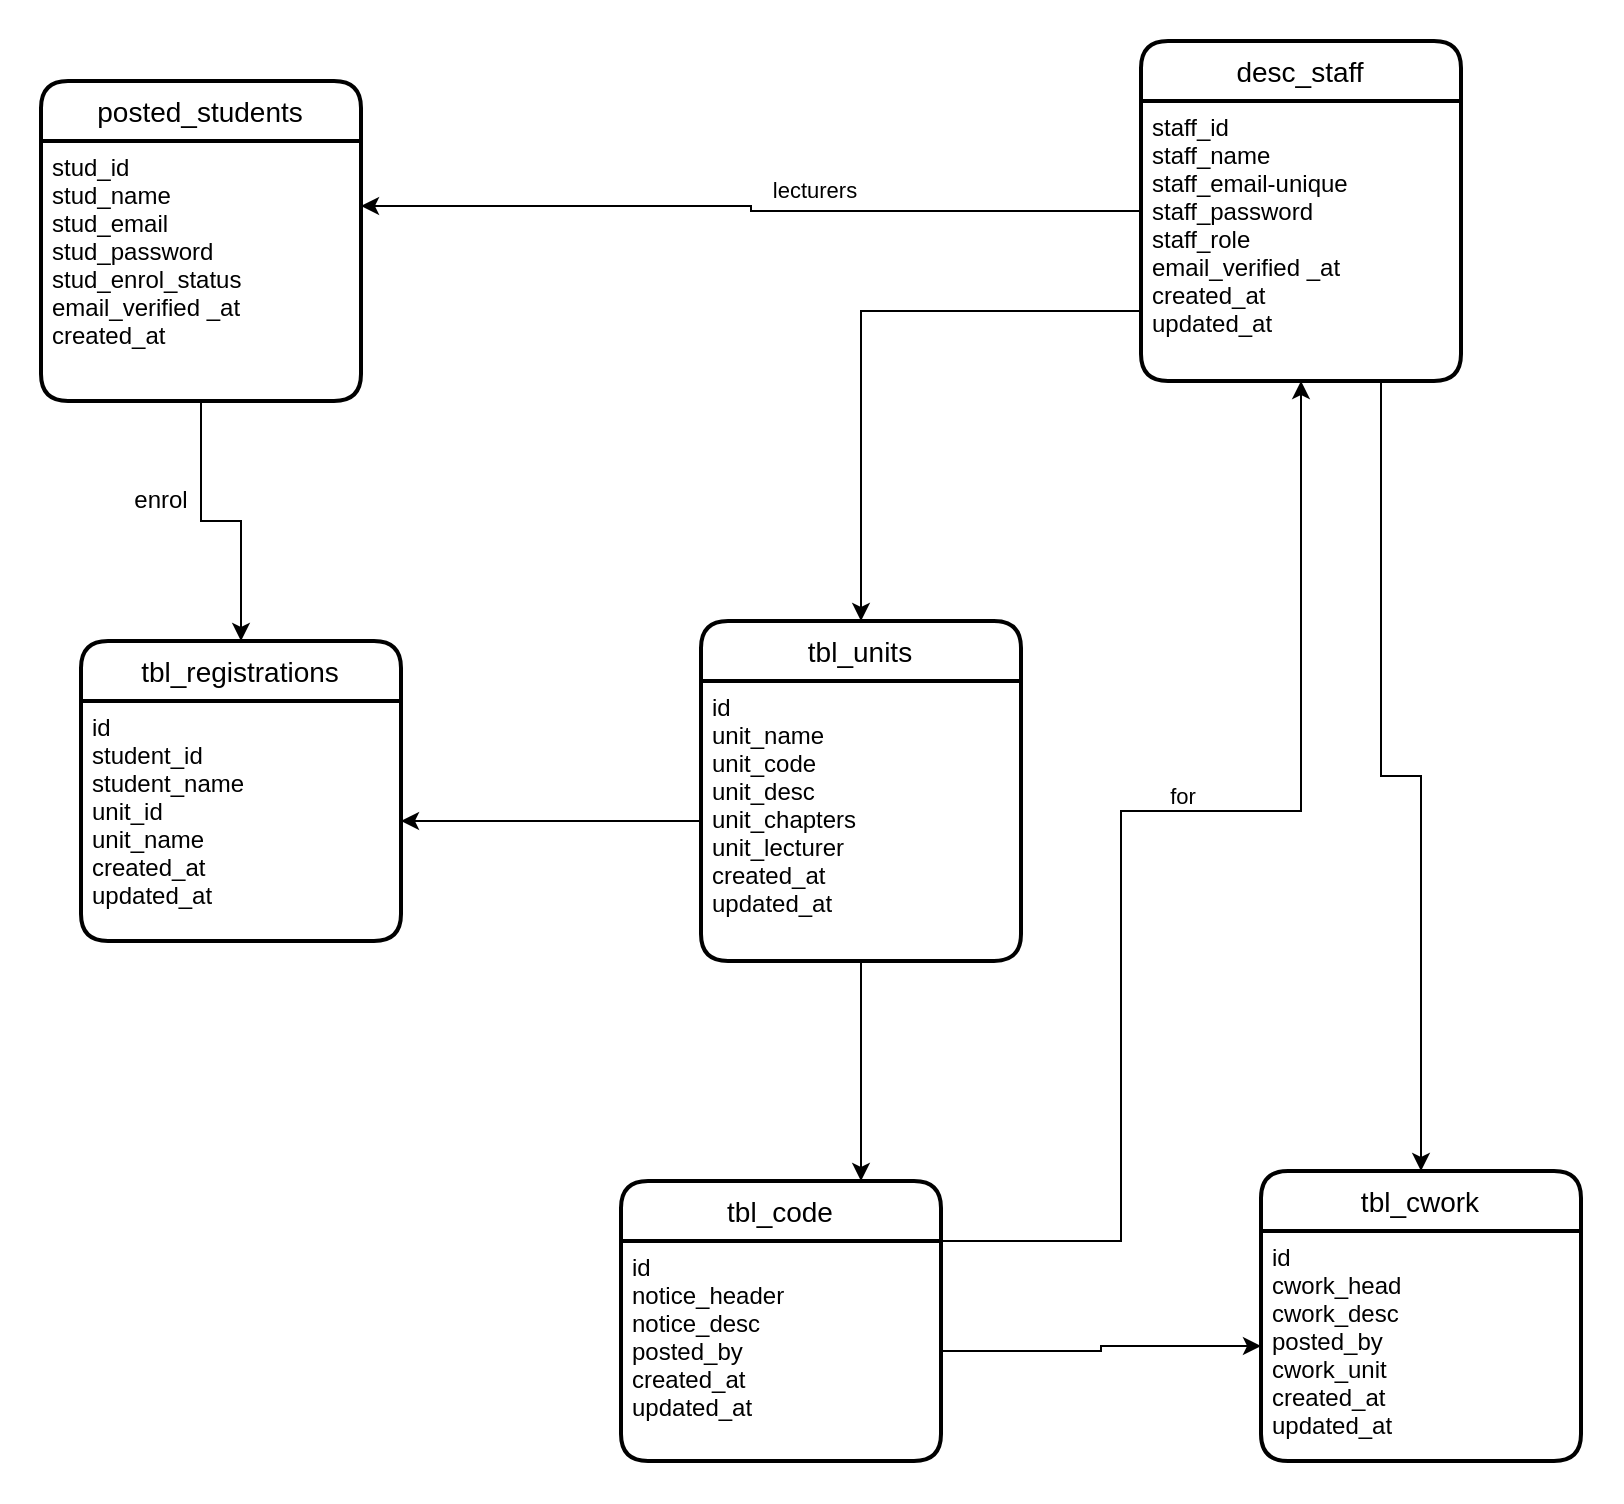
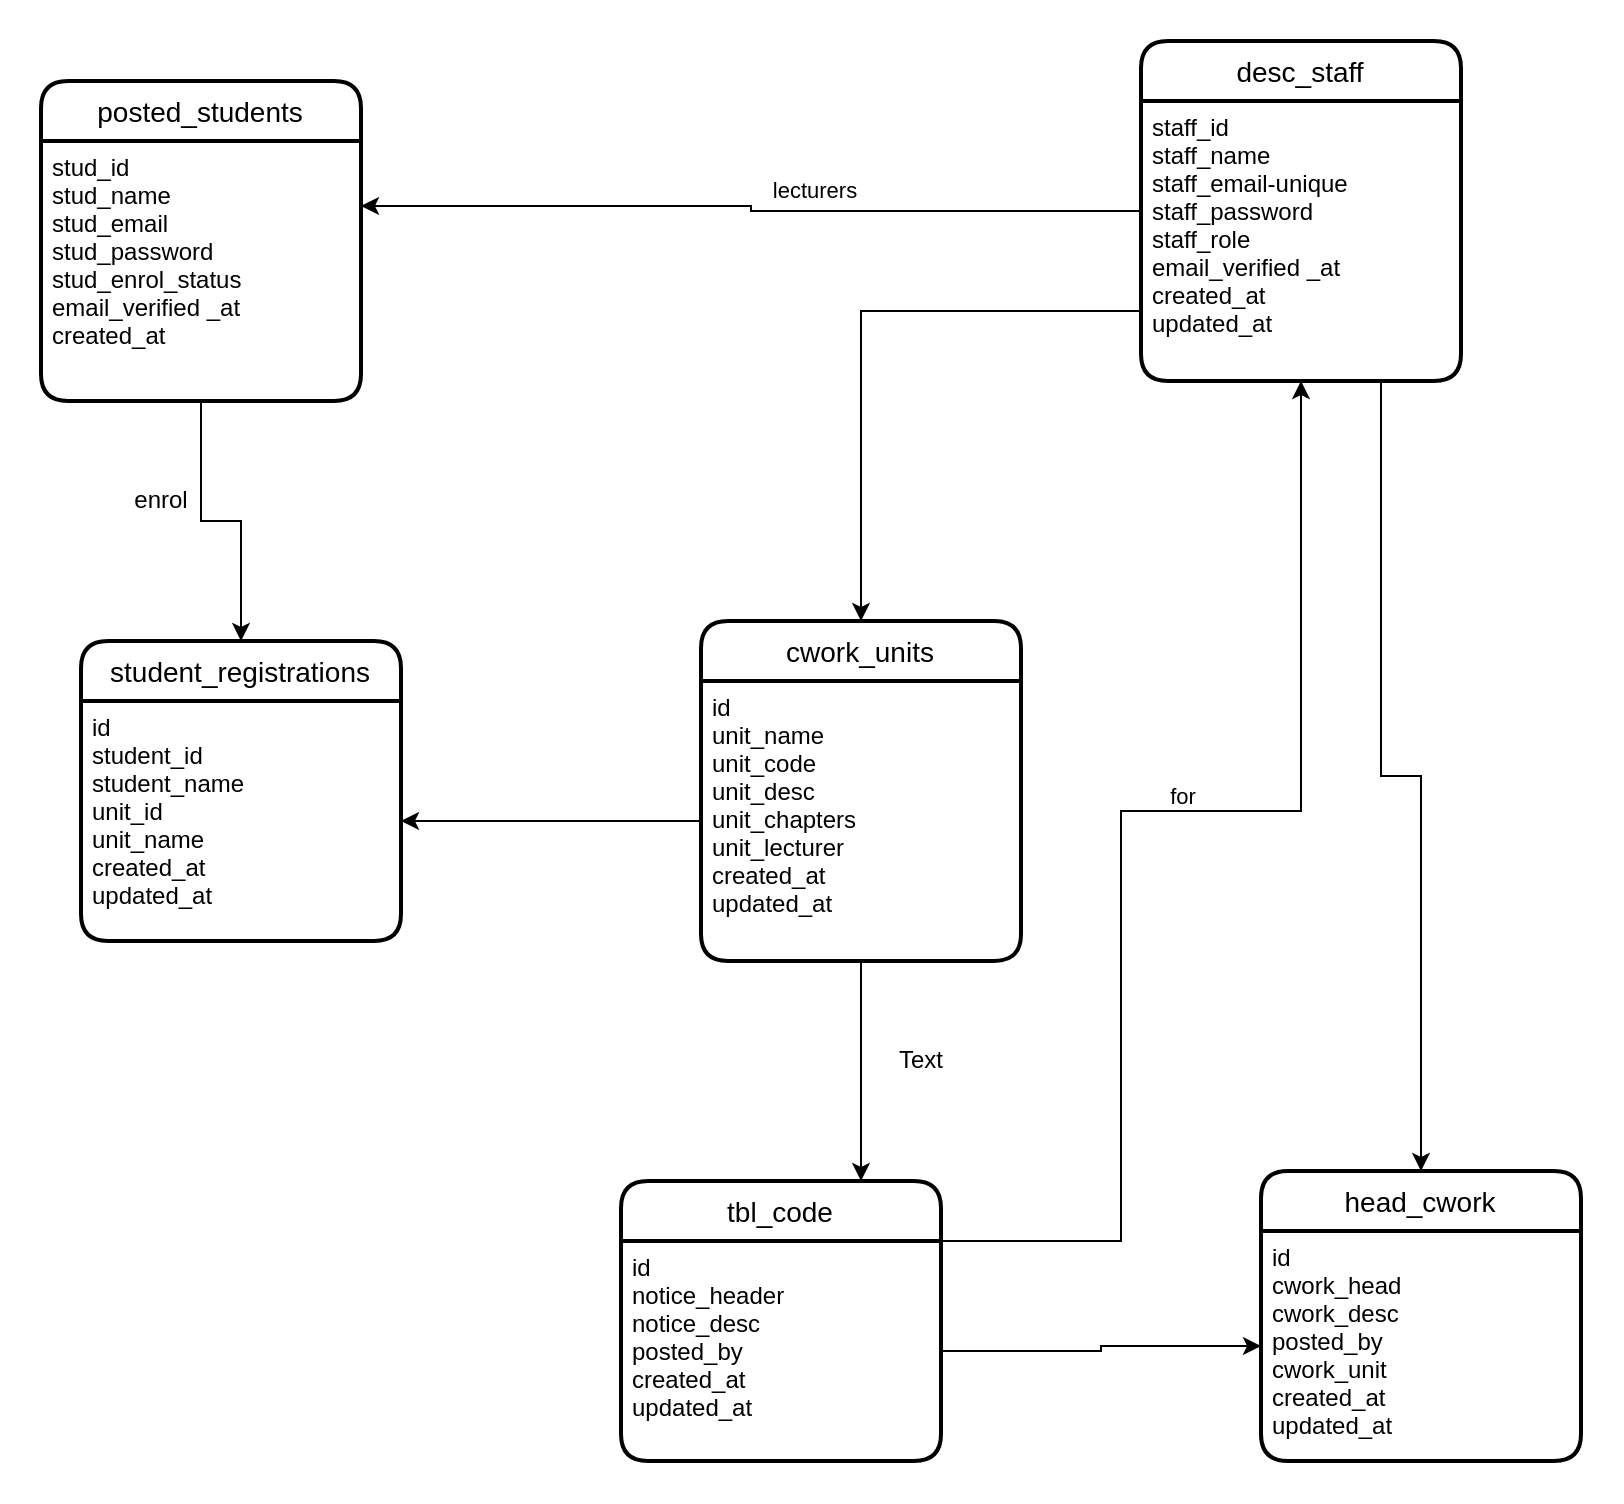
(860, 653) -> (860, 653)
(240, 673) -> (240, 673)
none -> (921, 1061)
(1420, 1203) -> (1420, 1203)
